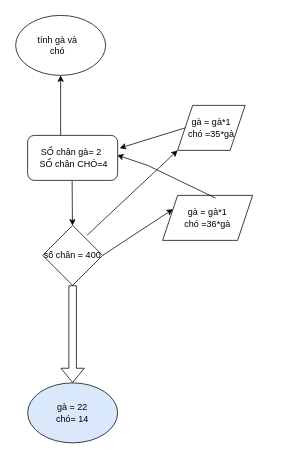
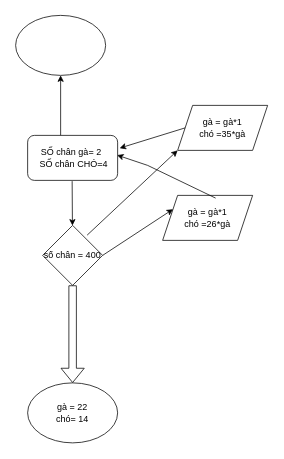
(57, 45) -> none
(211, 128) -> (222, 128)
(207, 218) -> (207, 218)
(72, 413) -> (72, 413)
